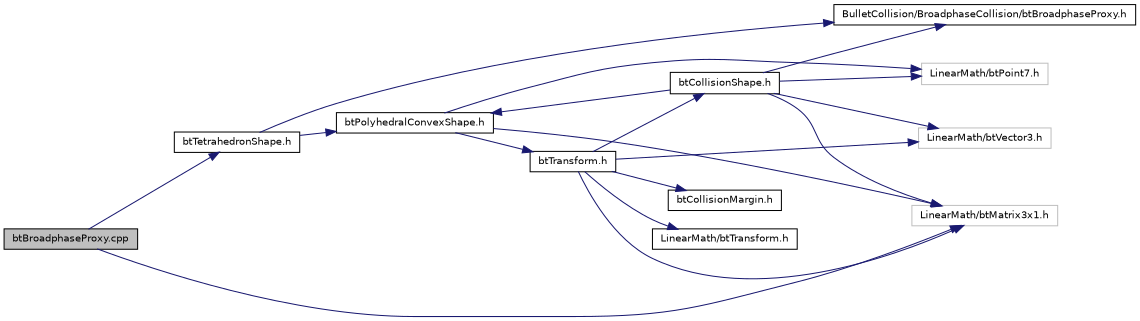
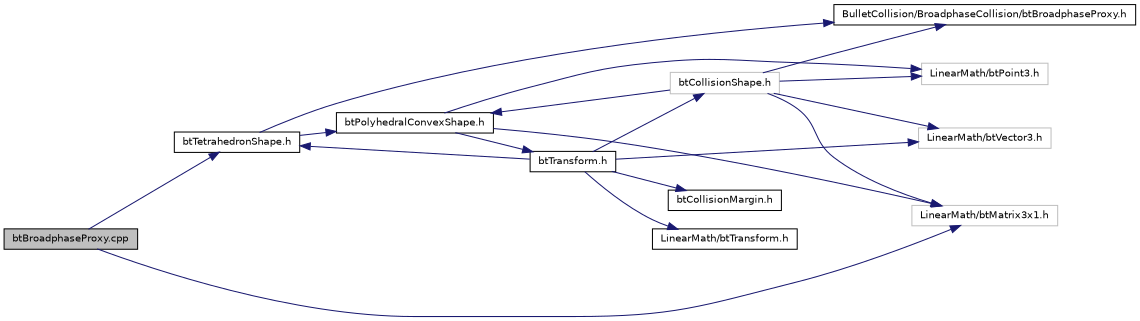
(985, 74) -> (985, 74)
(725, 83) -> (725, 83)
(747, 278) -> (420, 153)
